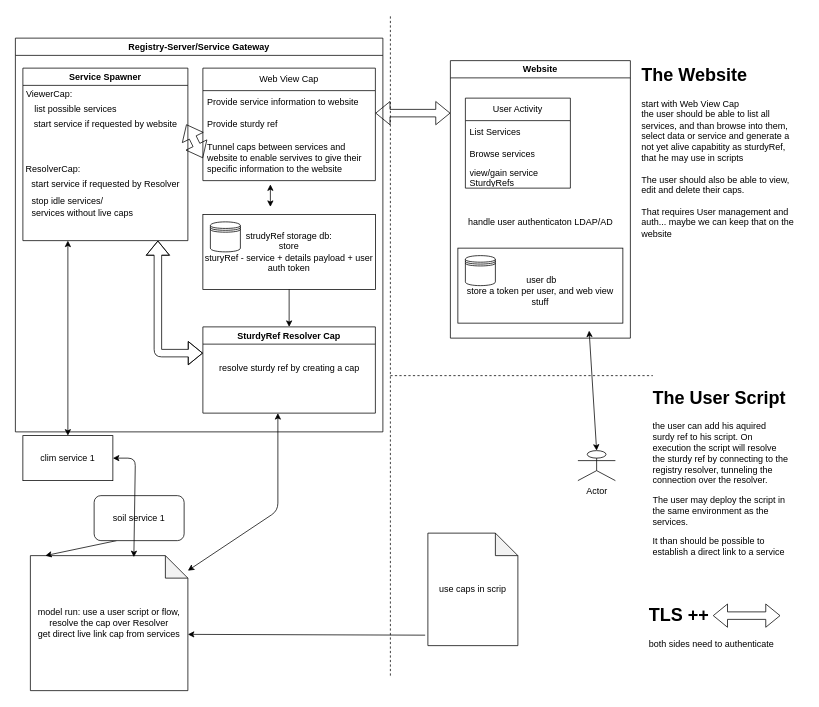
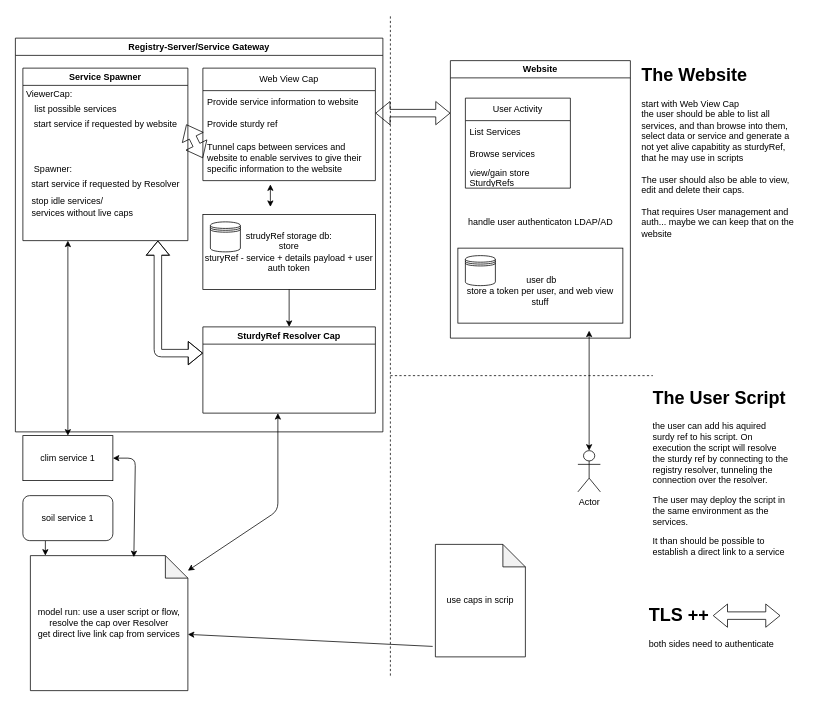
(53, 169) -> (53, 169)
(519, 177) -> (519, 177)
(289, 368) -> none
(597, 465) -> (589, 471)
(139, 518) -> (68, 518)
(473, 589) -> (480, 600)
